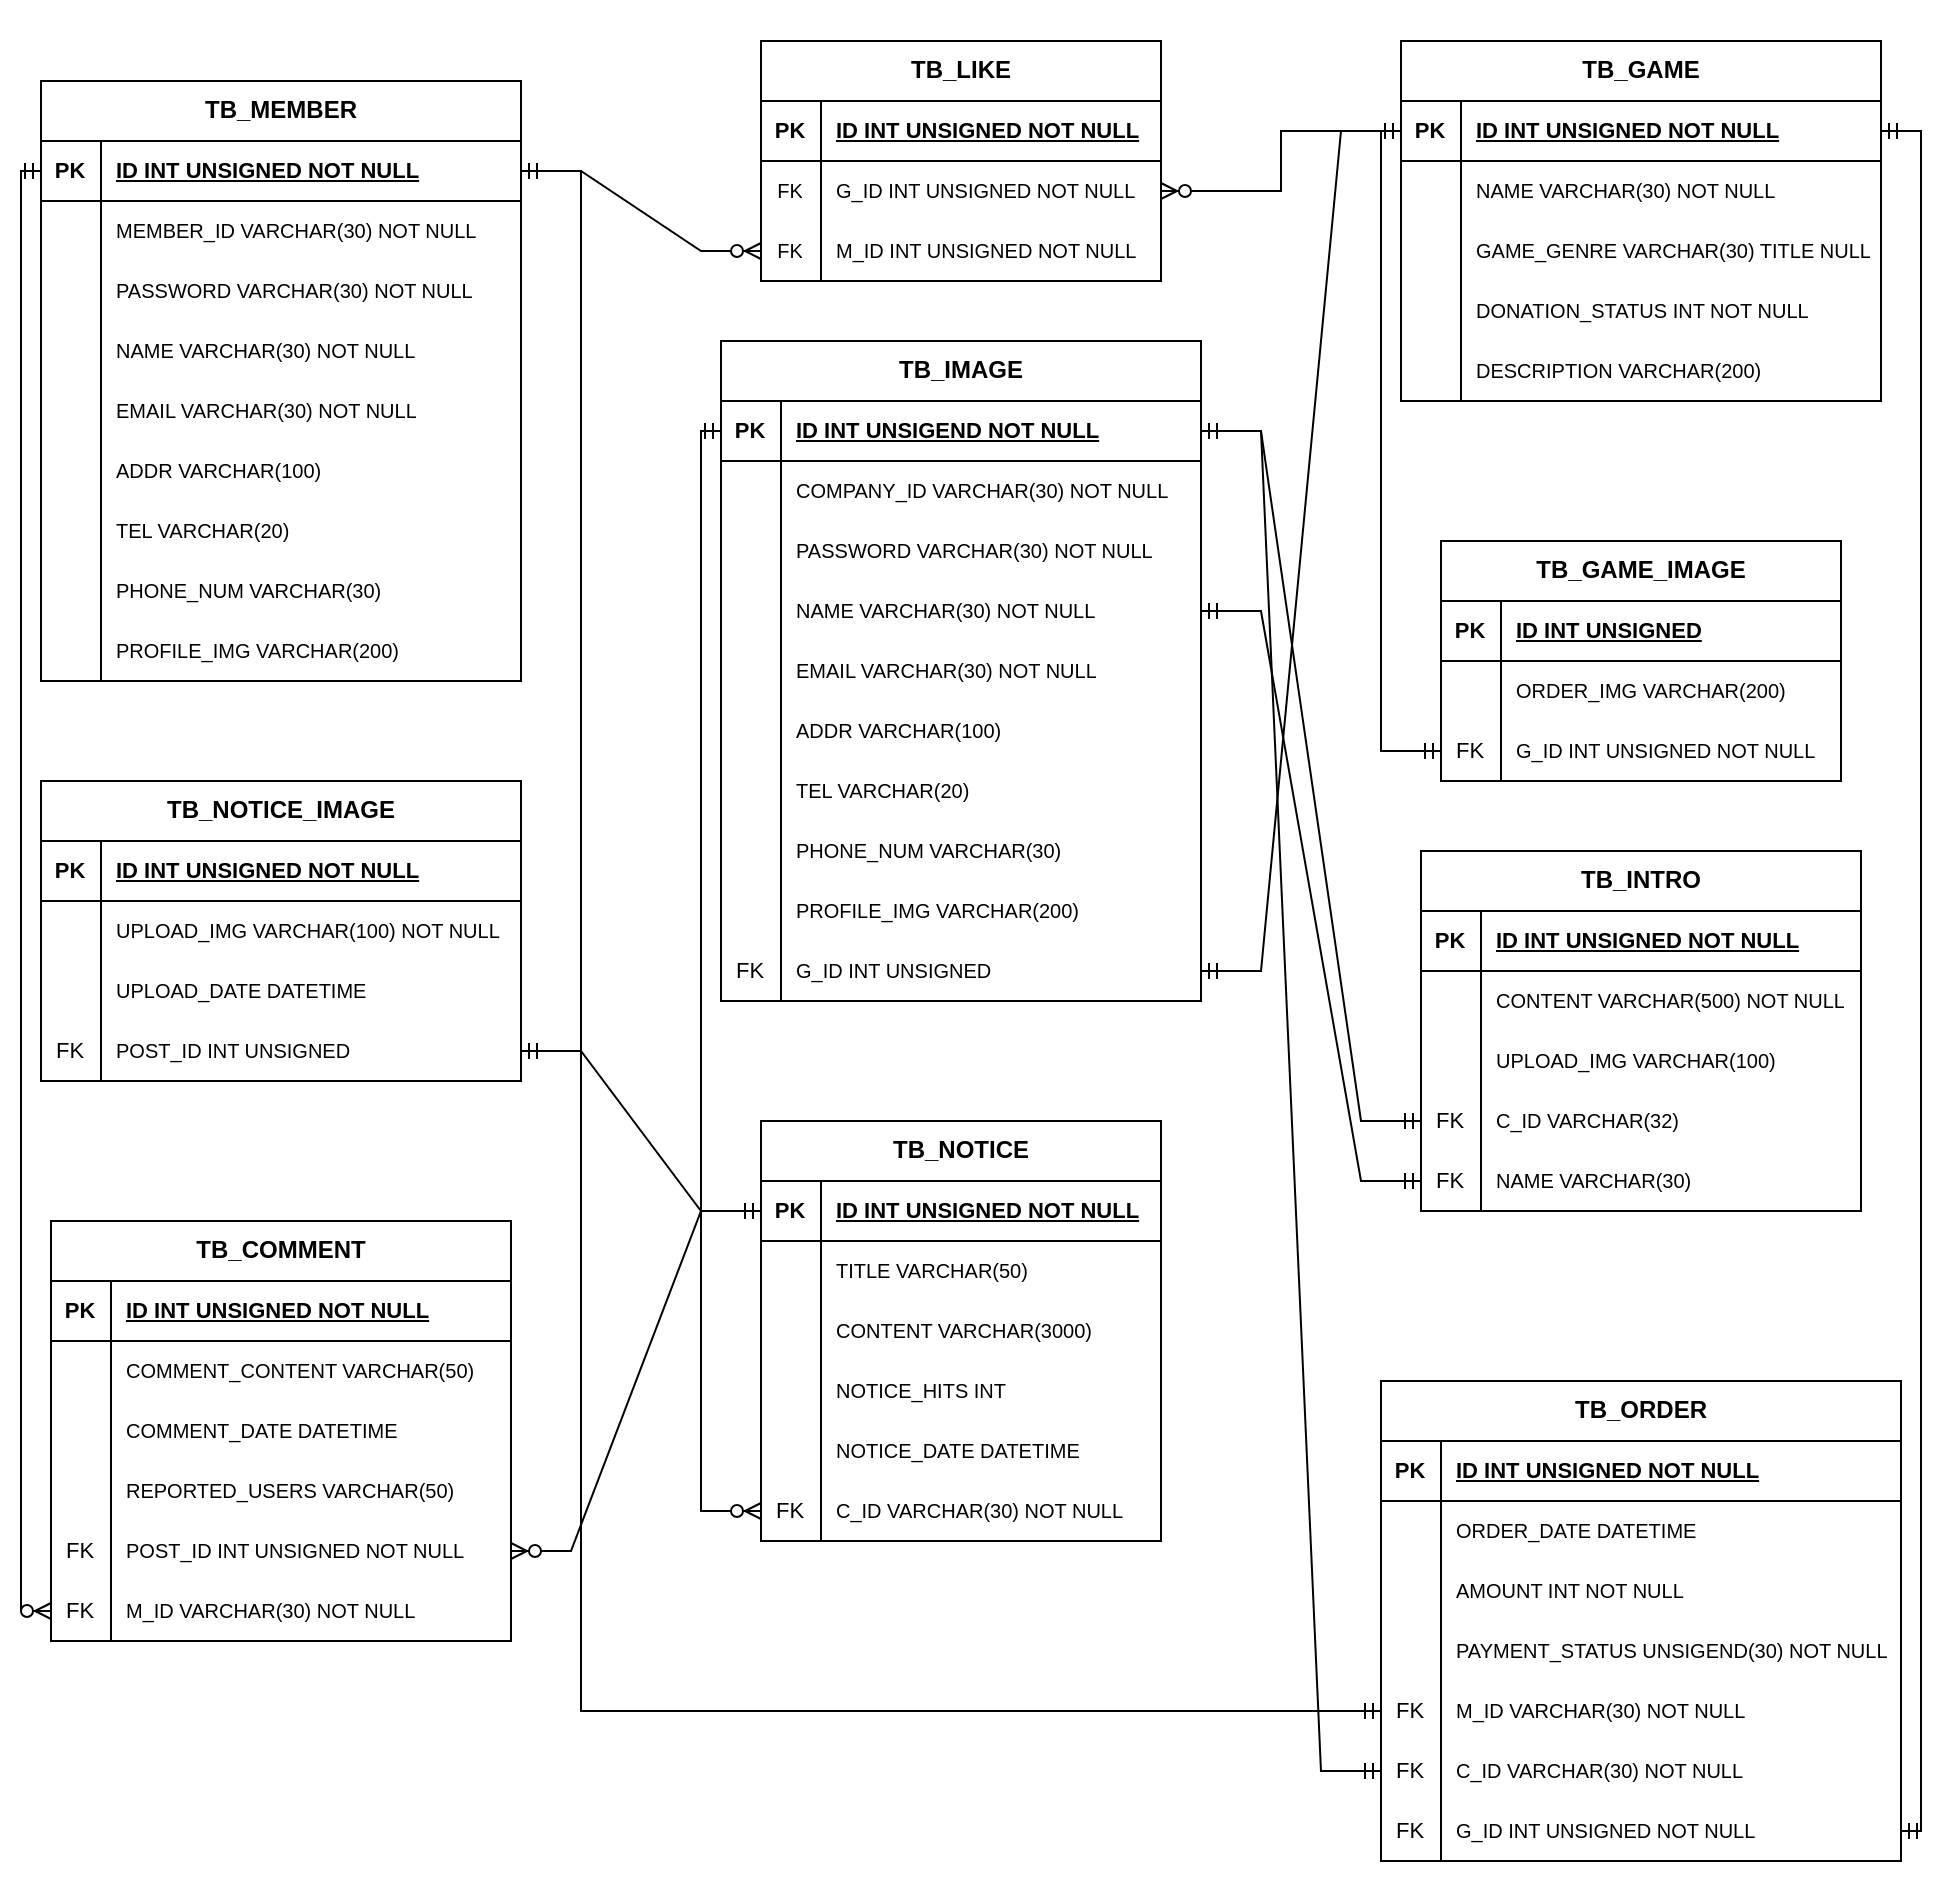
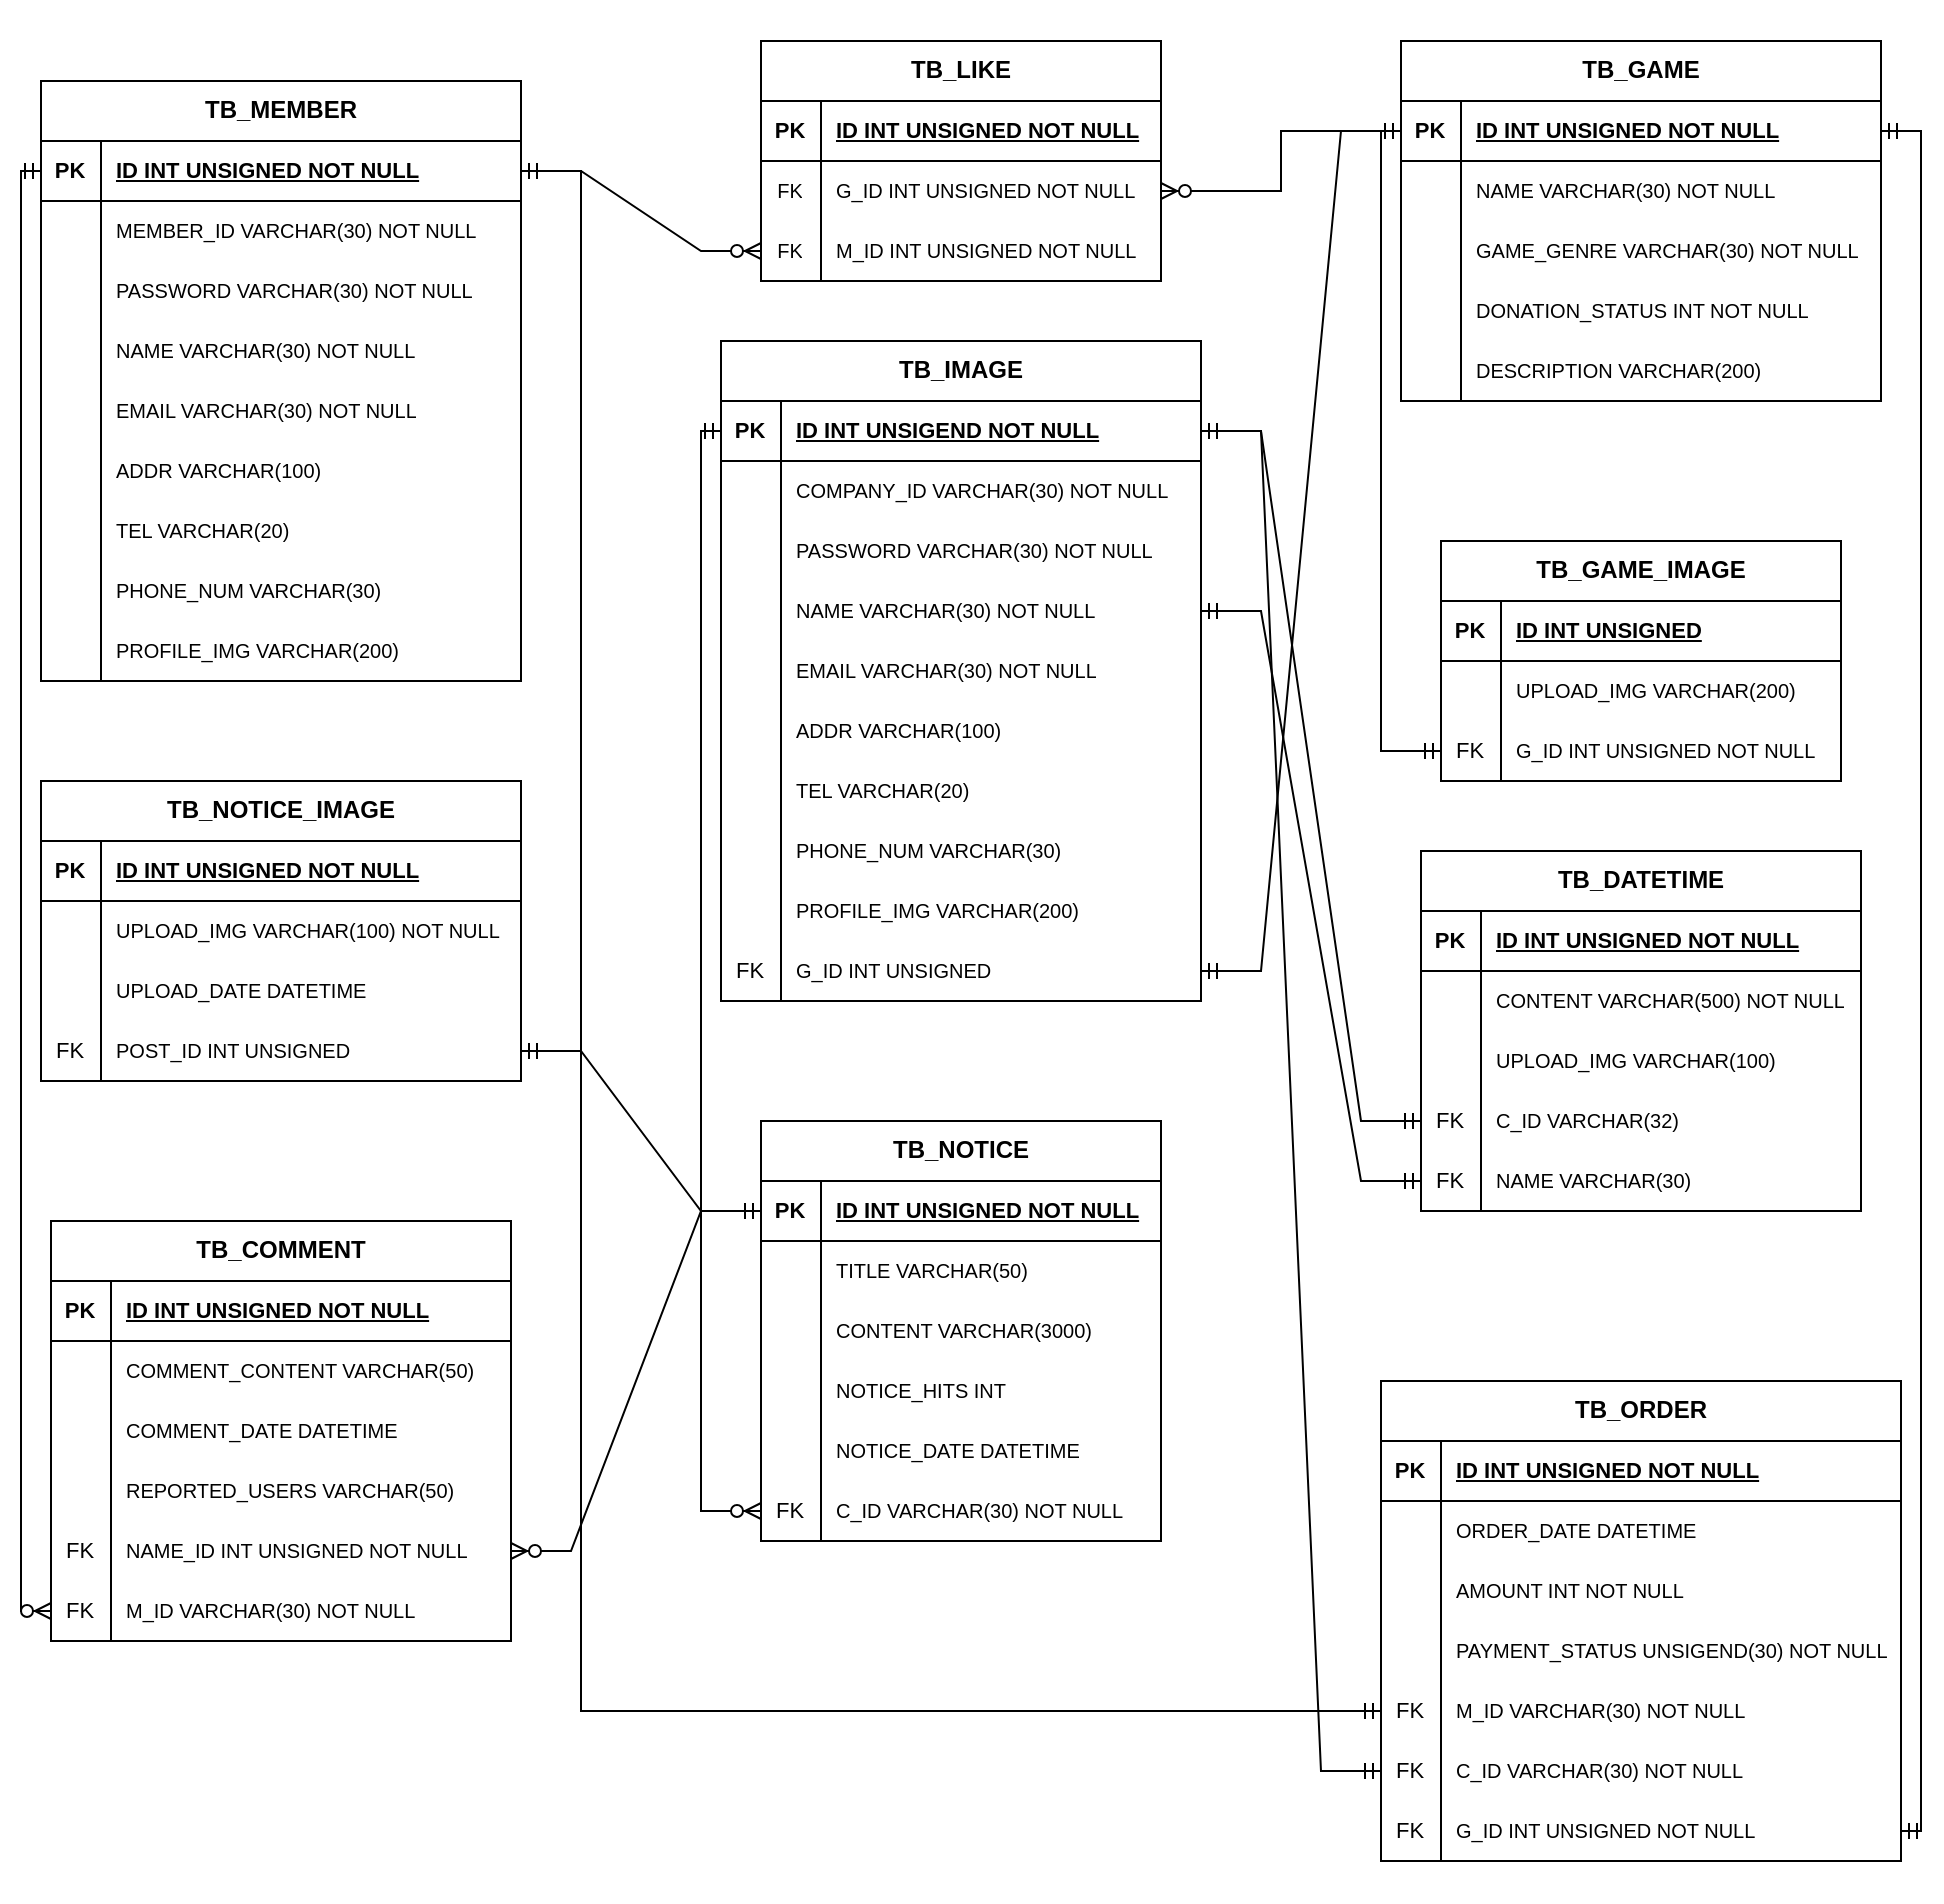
(1654, 251) -> (1643, 251)
(1638, 691) -> (1643, 691)
(1642, 881) -> (1642, 881)
(279, 1551) -> (279, 1551)
